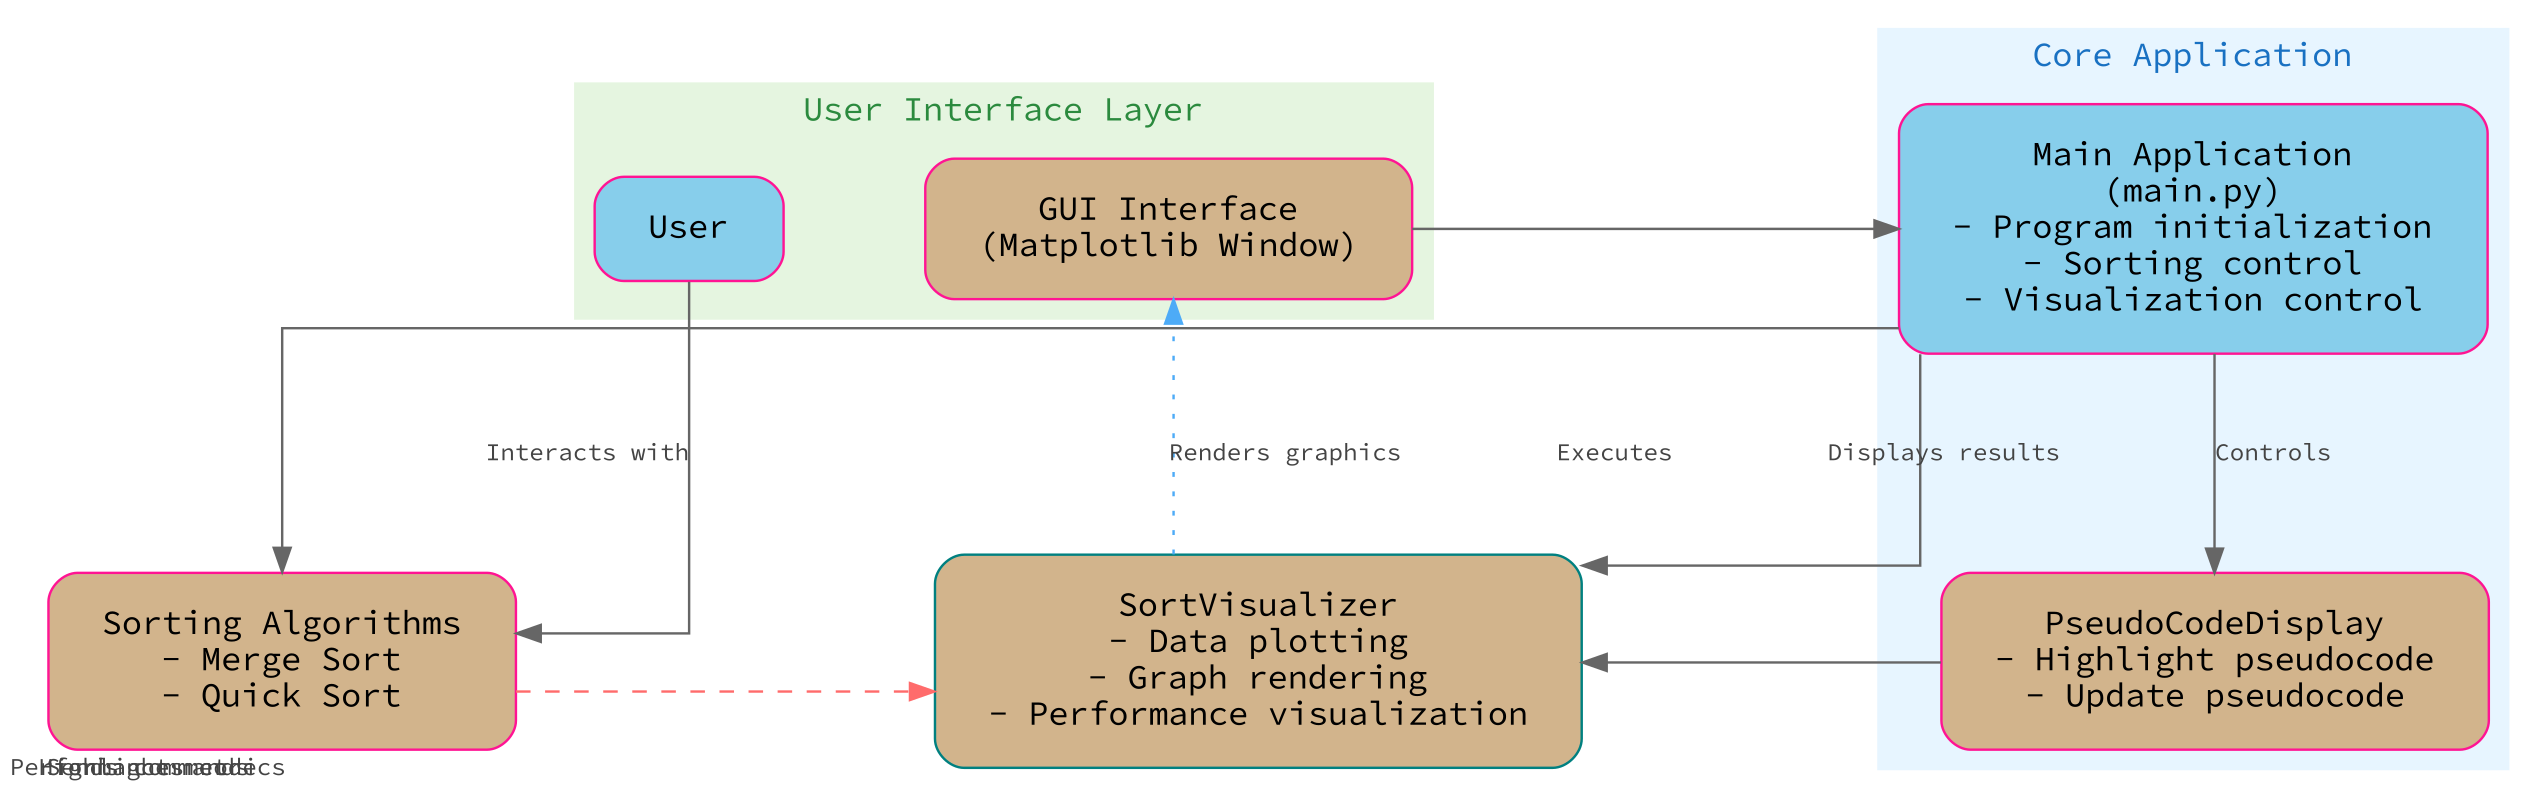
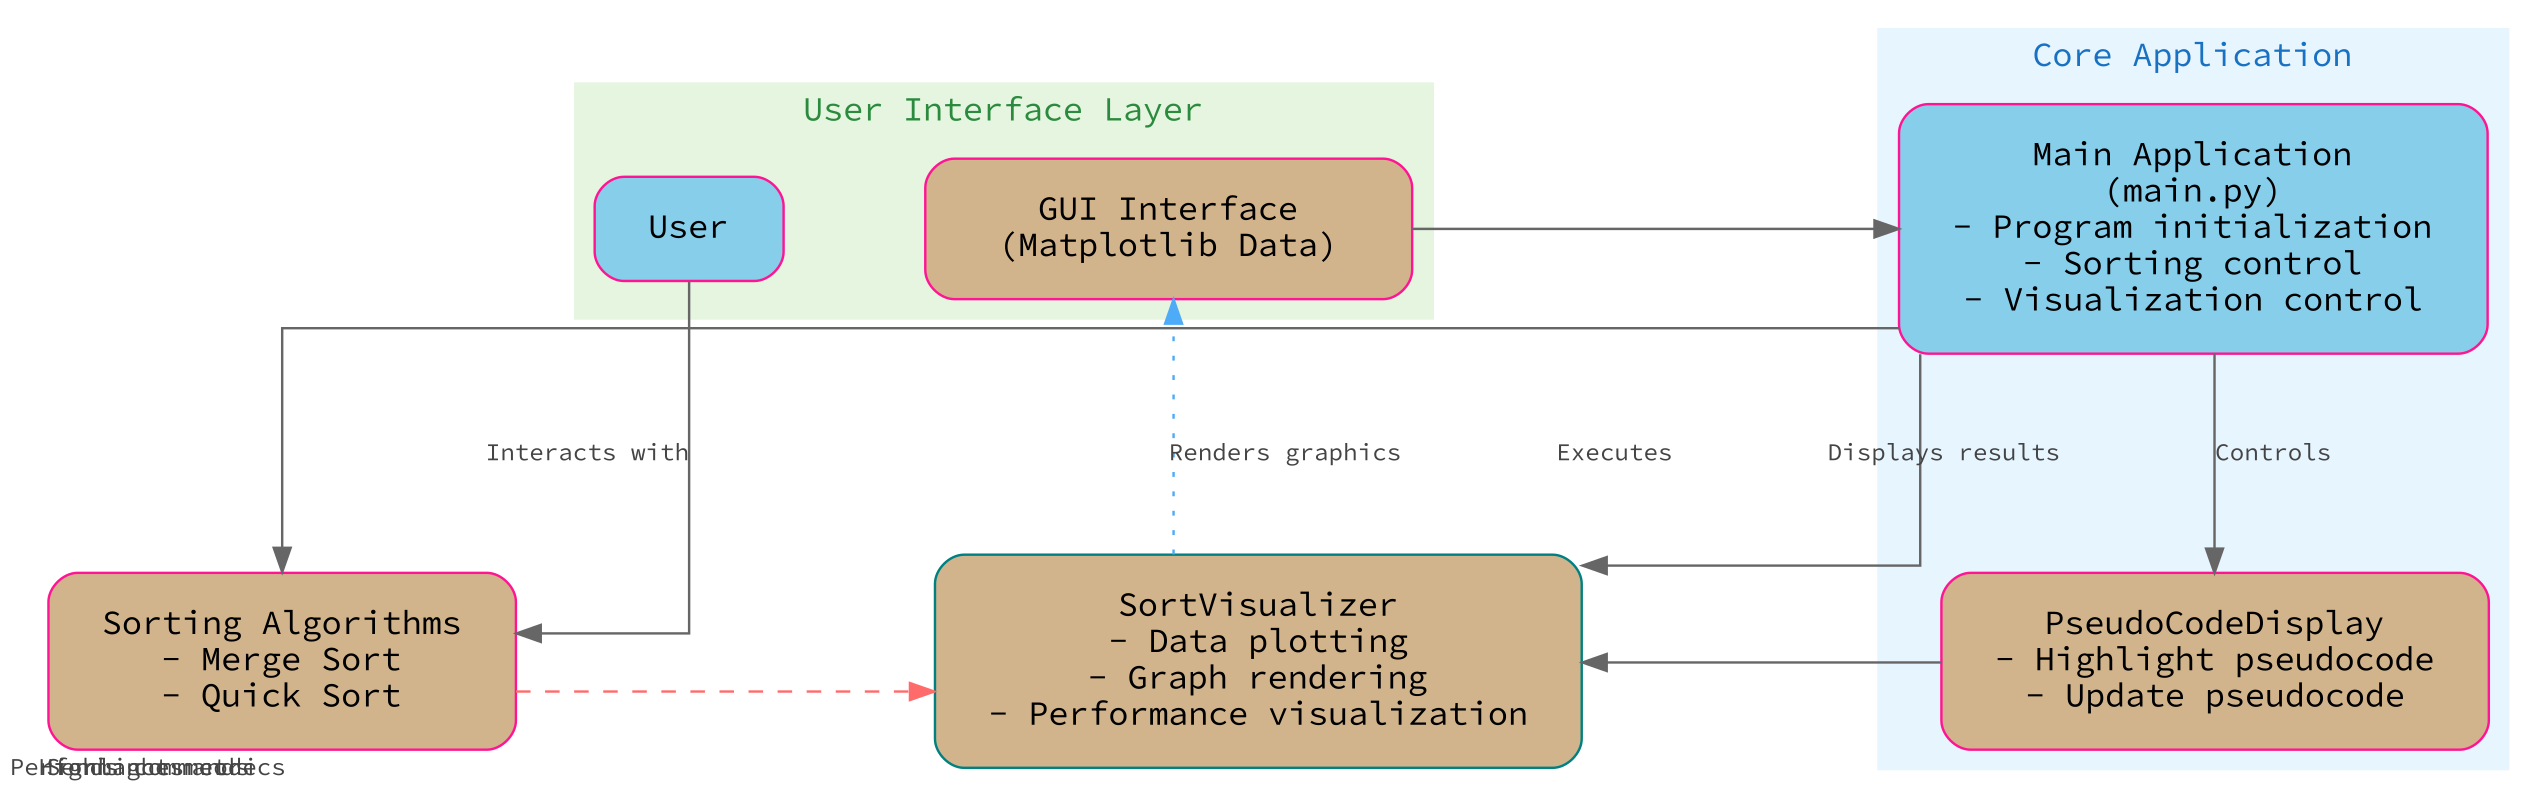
(1169, 229) -> (1169, 229)
